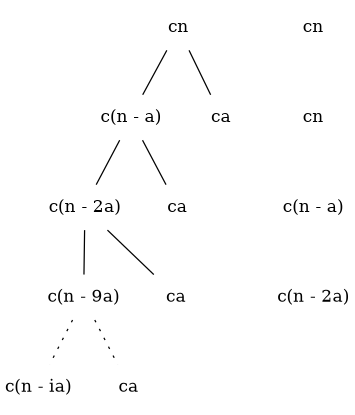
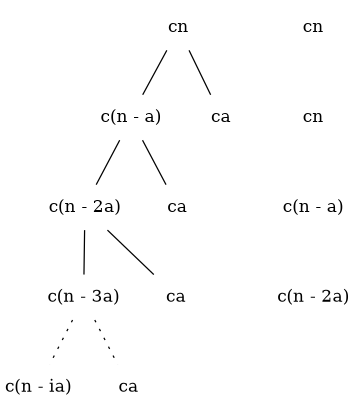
(84, 297) -> (84, 297)
